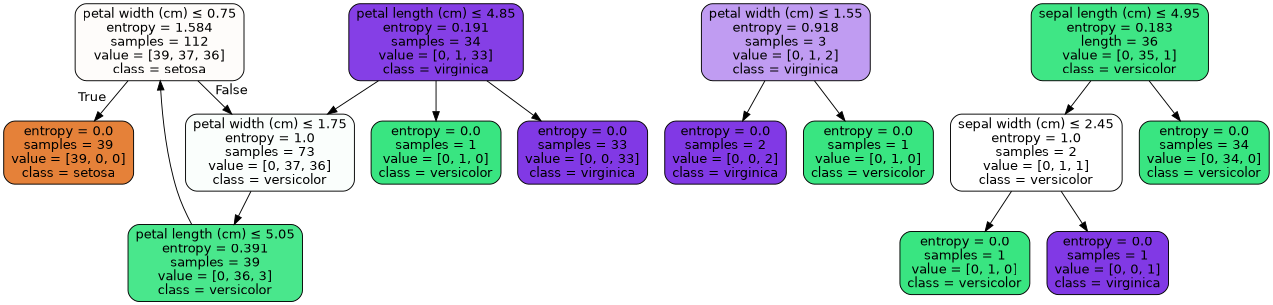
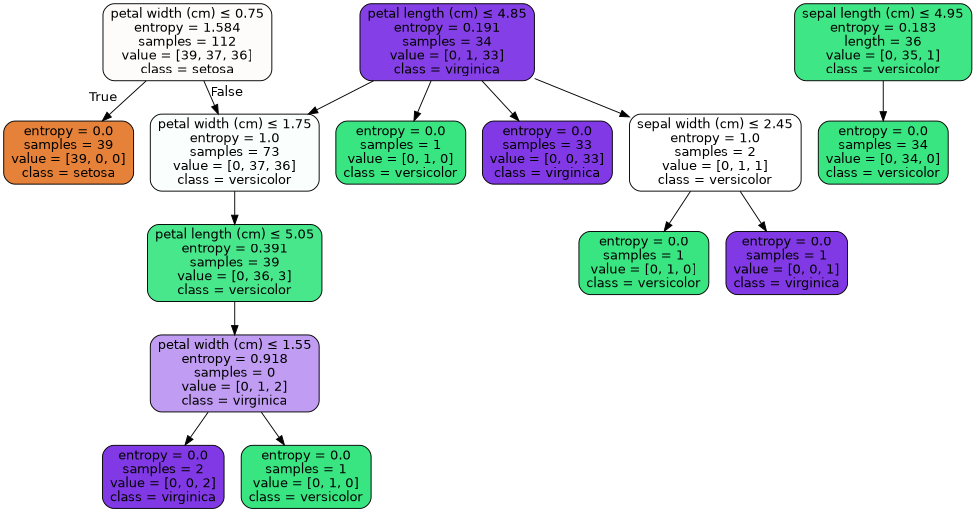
(786, 42) -> (235, 373)
(1081, 94) -> (578, 96)
(169, 159) -> (235, 313)
